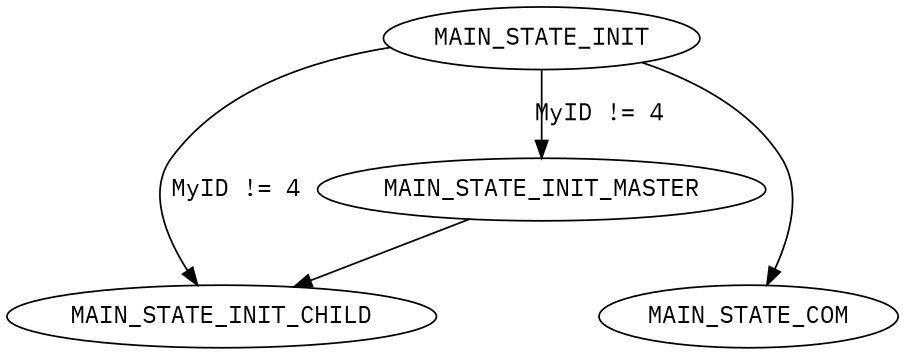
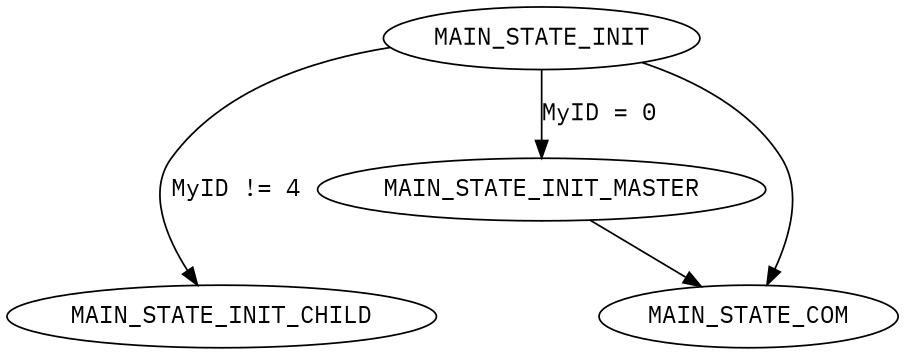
(600, 114) -> (600, 114)
(390, 250) -> (638, 249)
